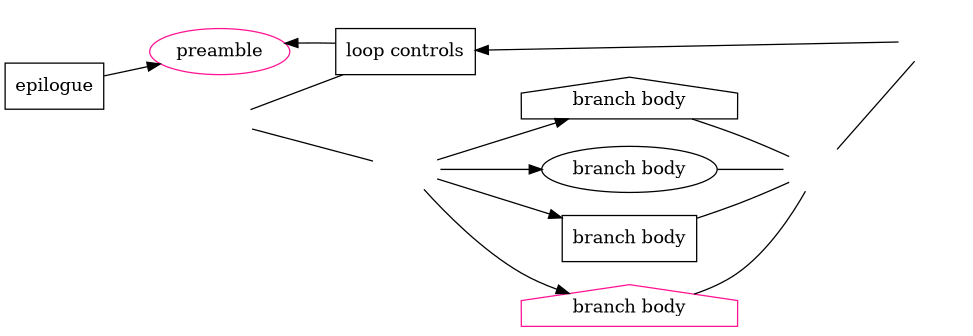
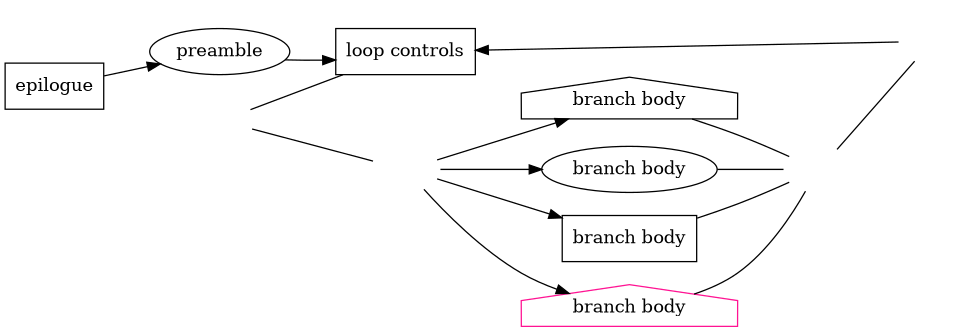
(317, 43) -> (304, 60)
(220, 52) -> (220, 52)
